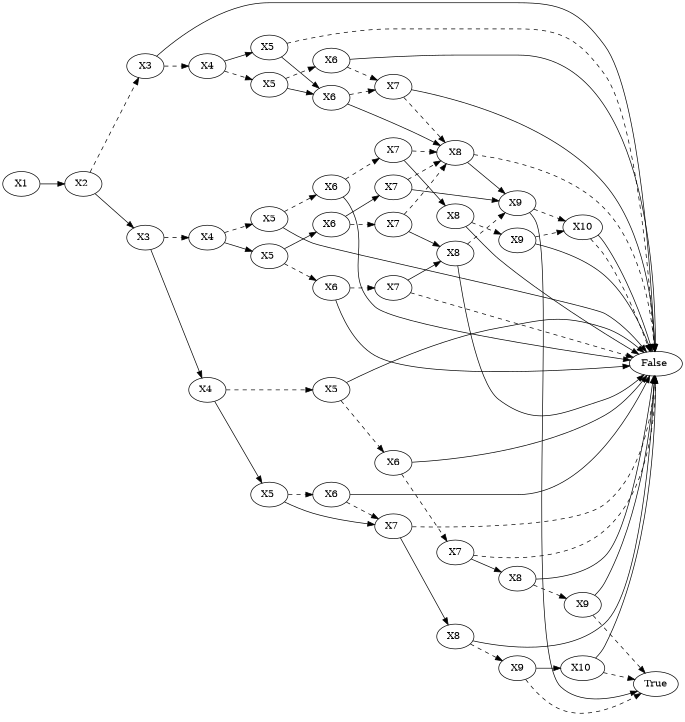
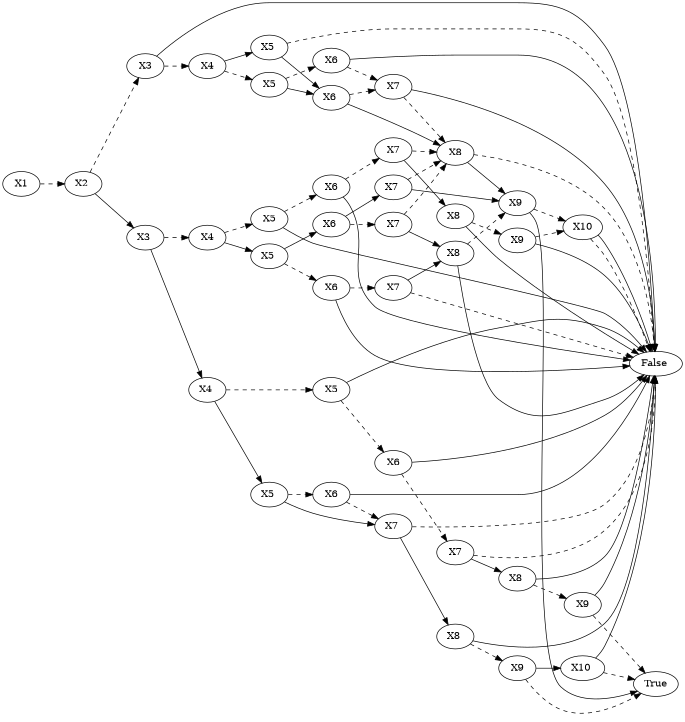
(49, 184) -> (49, 184)
